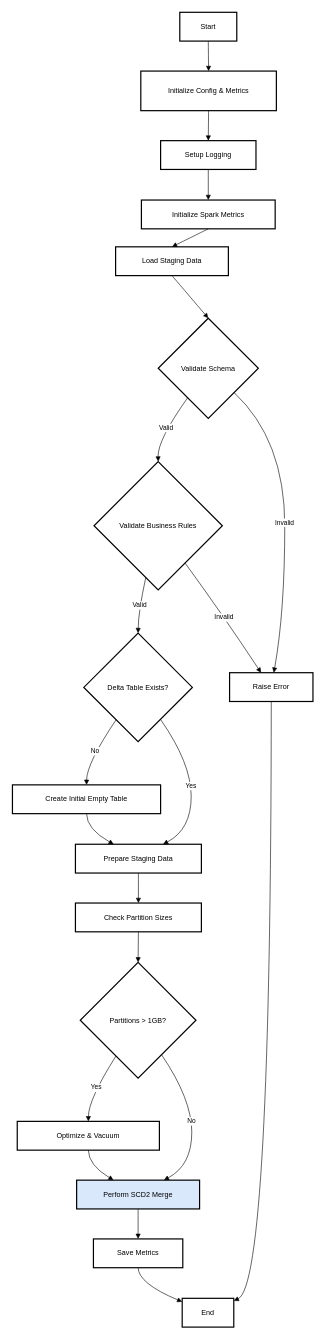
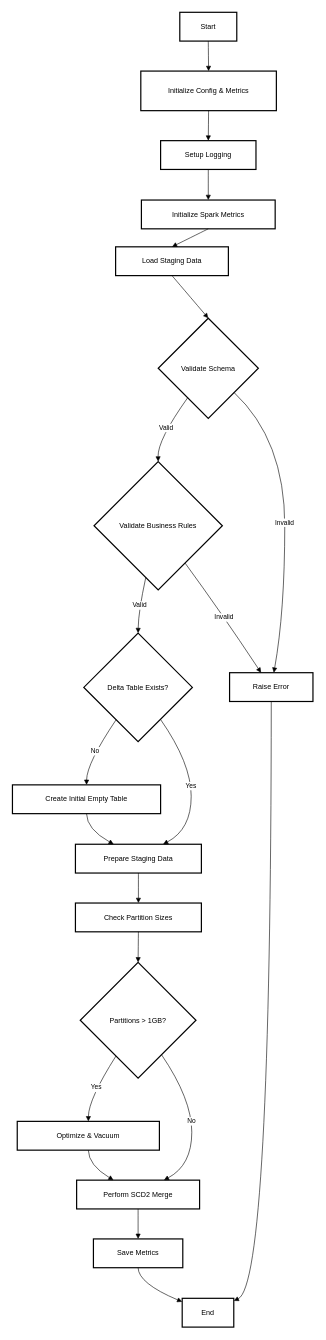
(138, 1195) -> (138, 1195)
